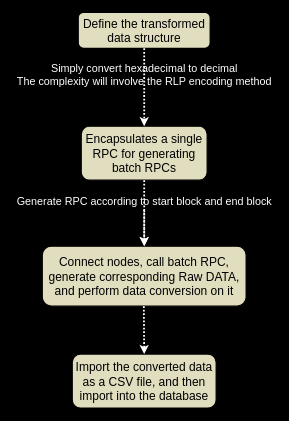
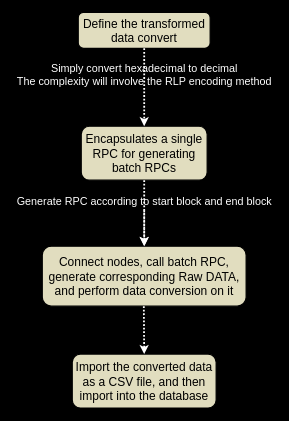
(144, 30) -> (144, 30)
